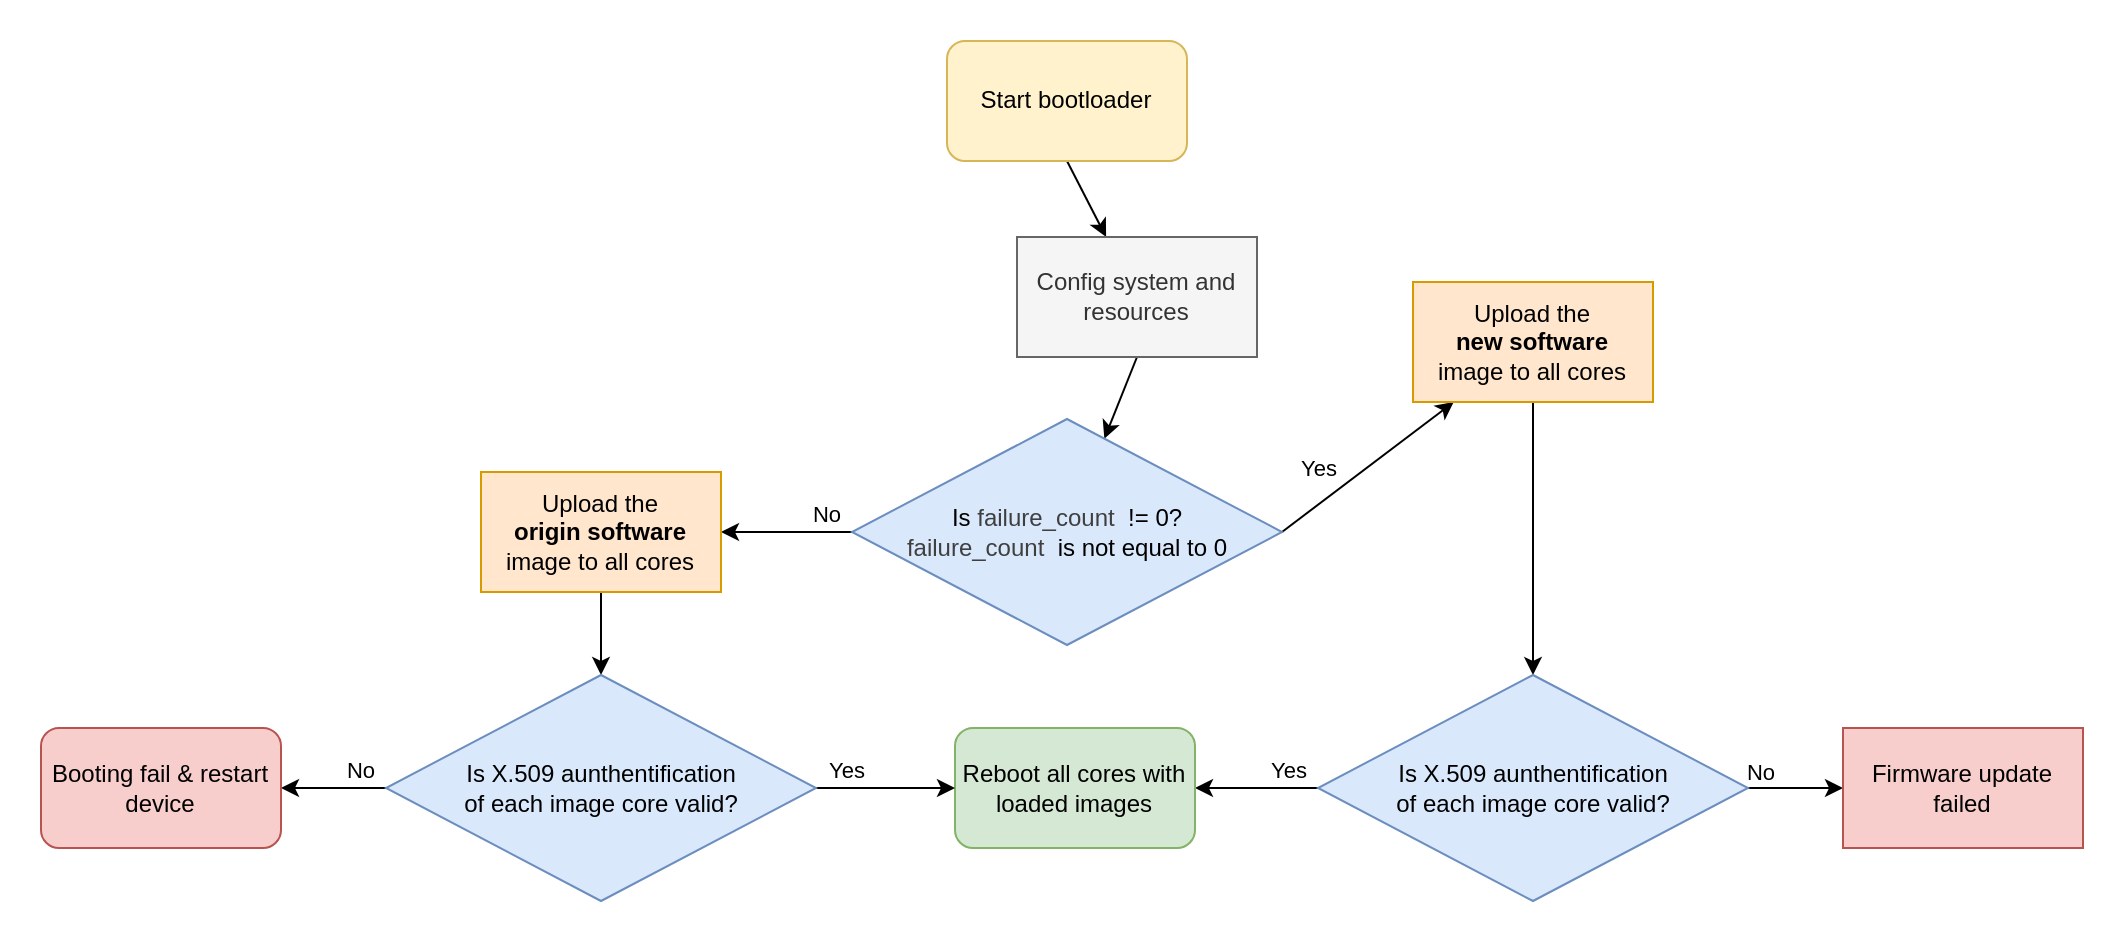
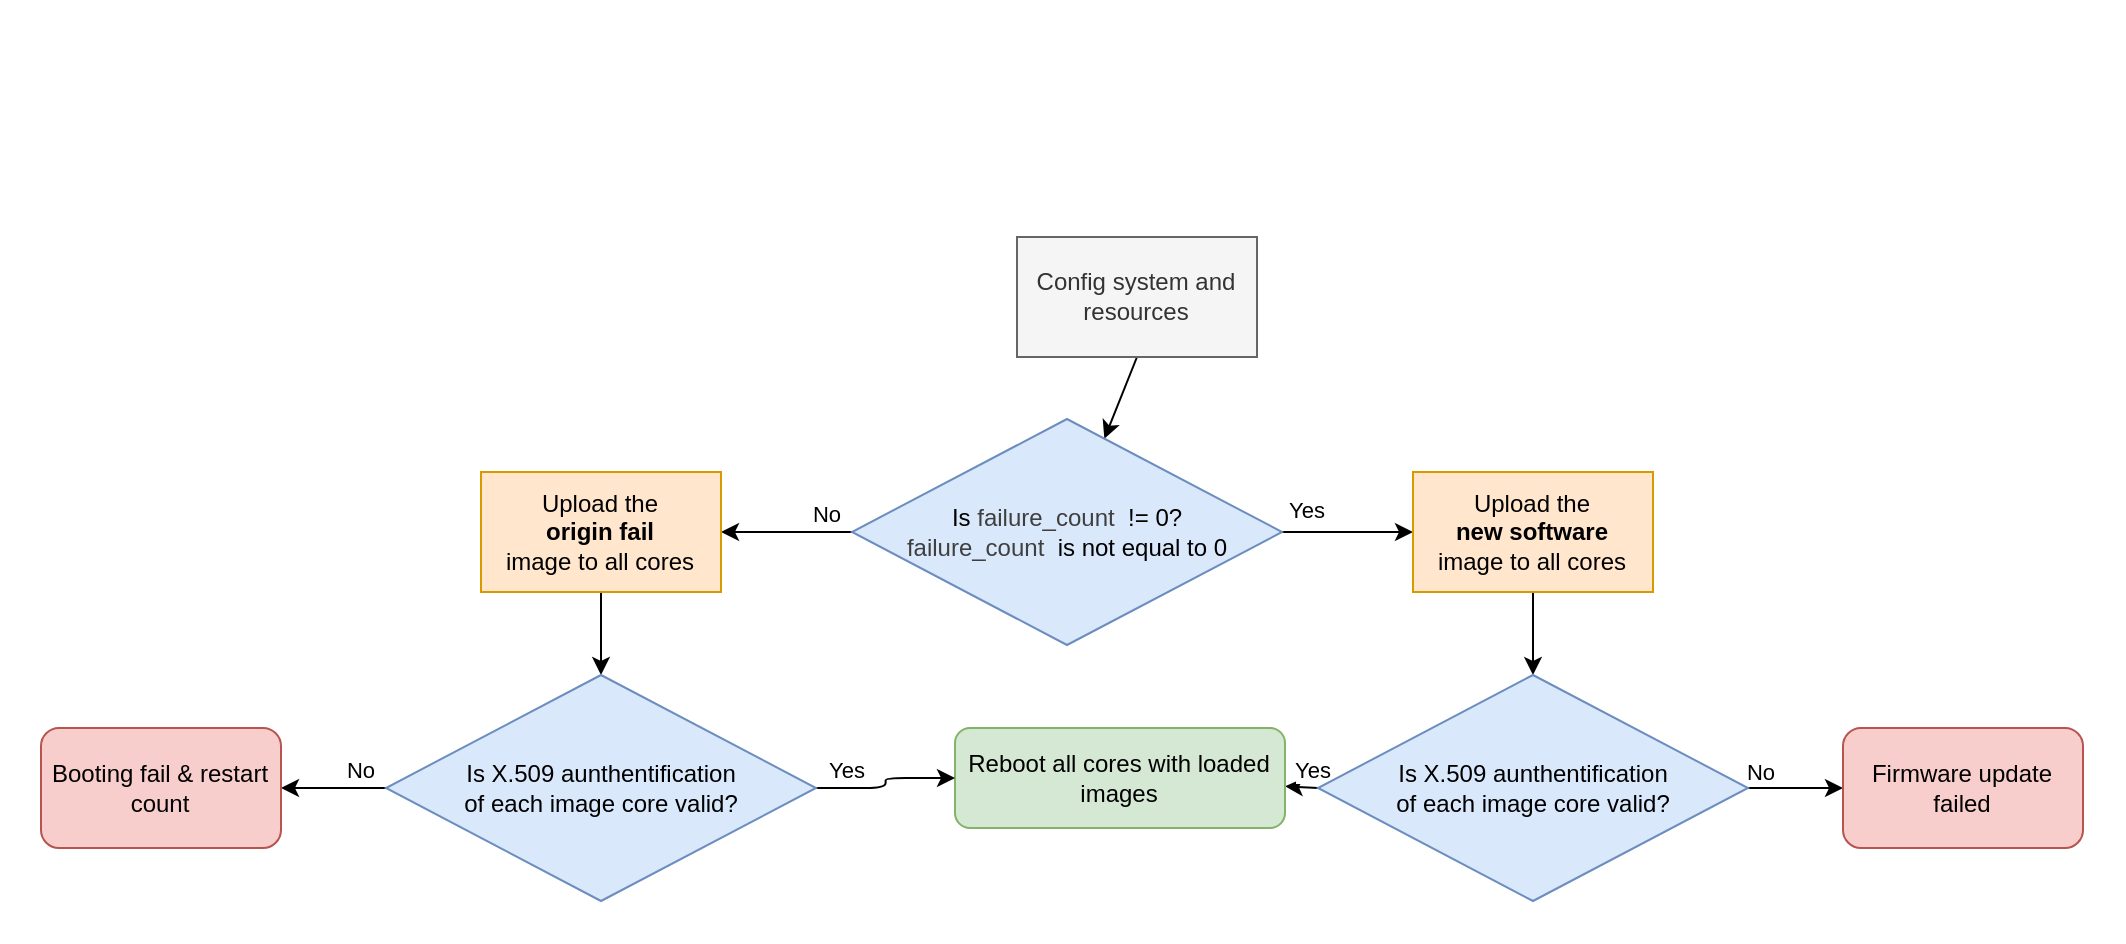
(1067, 101) -> none
(1084, 193) -> none
(1533, 342) -> (1533, 532)
(601, 533) -> (601, 533)
(1075, 788) -> (1120, 778)
(1963, 788) -> (1963, 788)
(161, 789) -> (161, 789)
